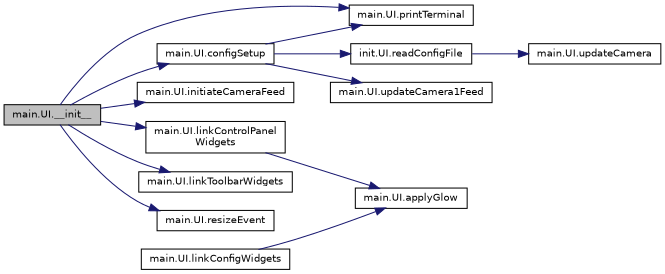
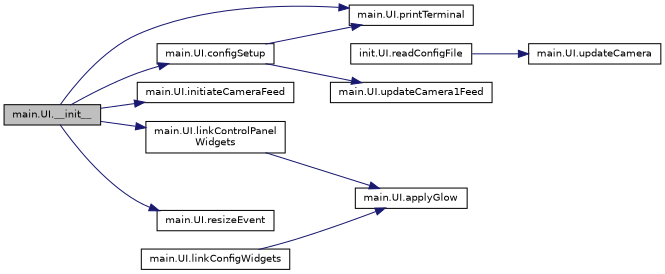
(307, 54) -> none
(216, 182) -> none
